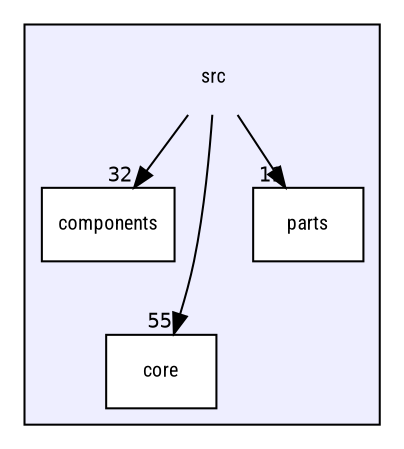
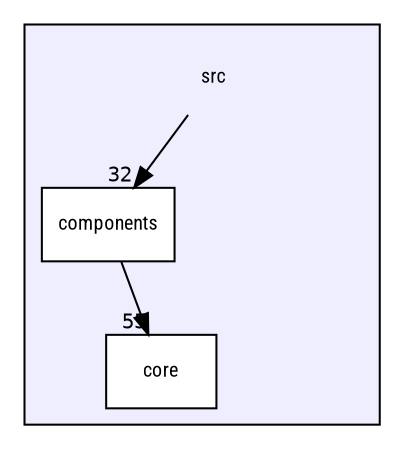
(202, 216) -> (131, 289)
(308, 225) -> none
